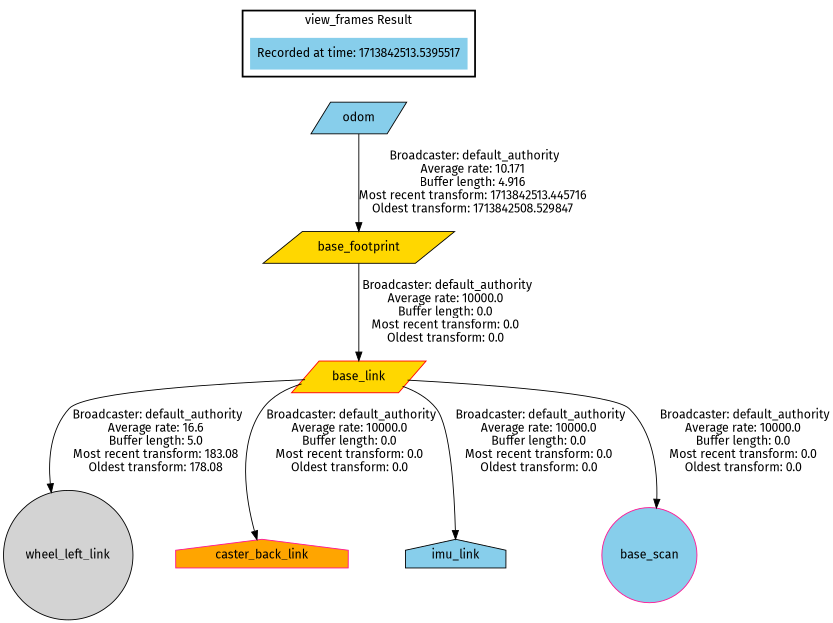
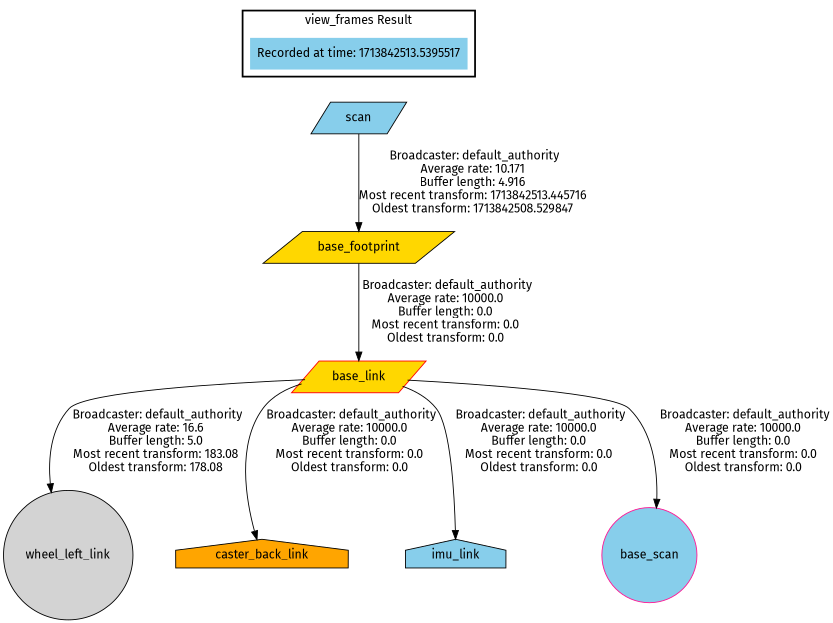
(359, 118) -> (359, 118)
(262, 555) -> (262, 555)
